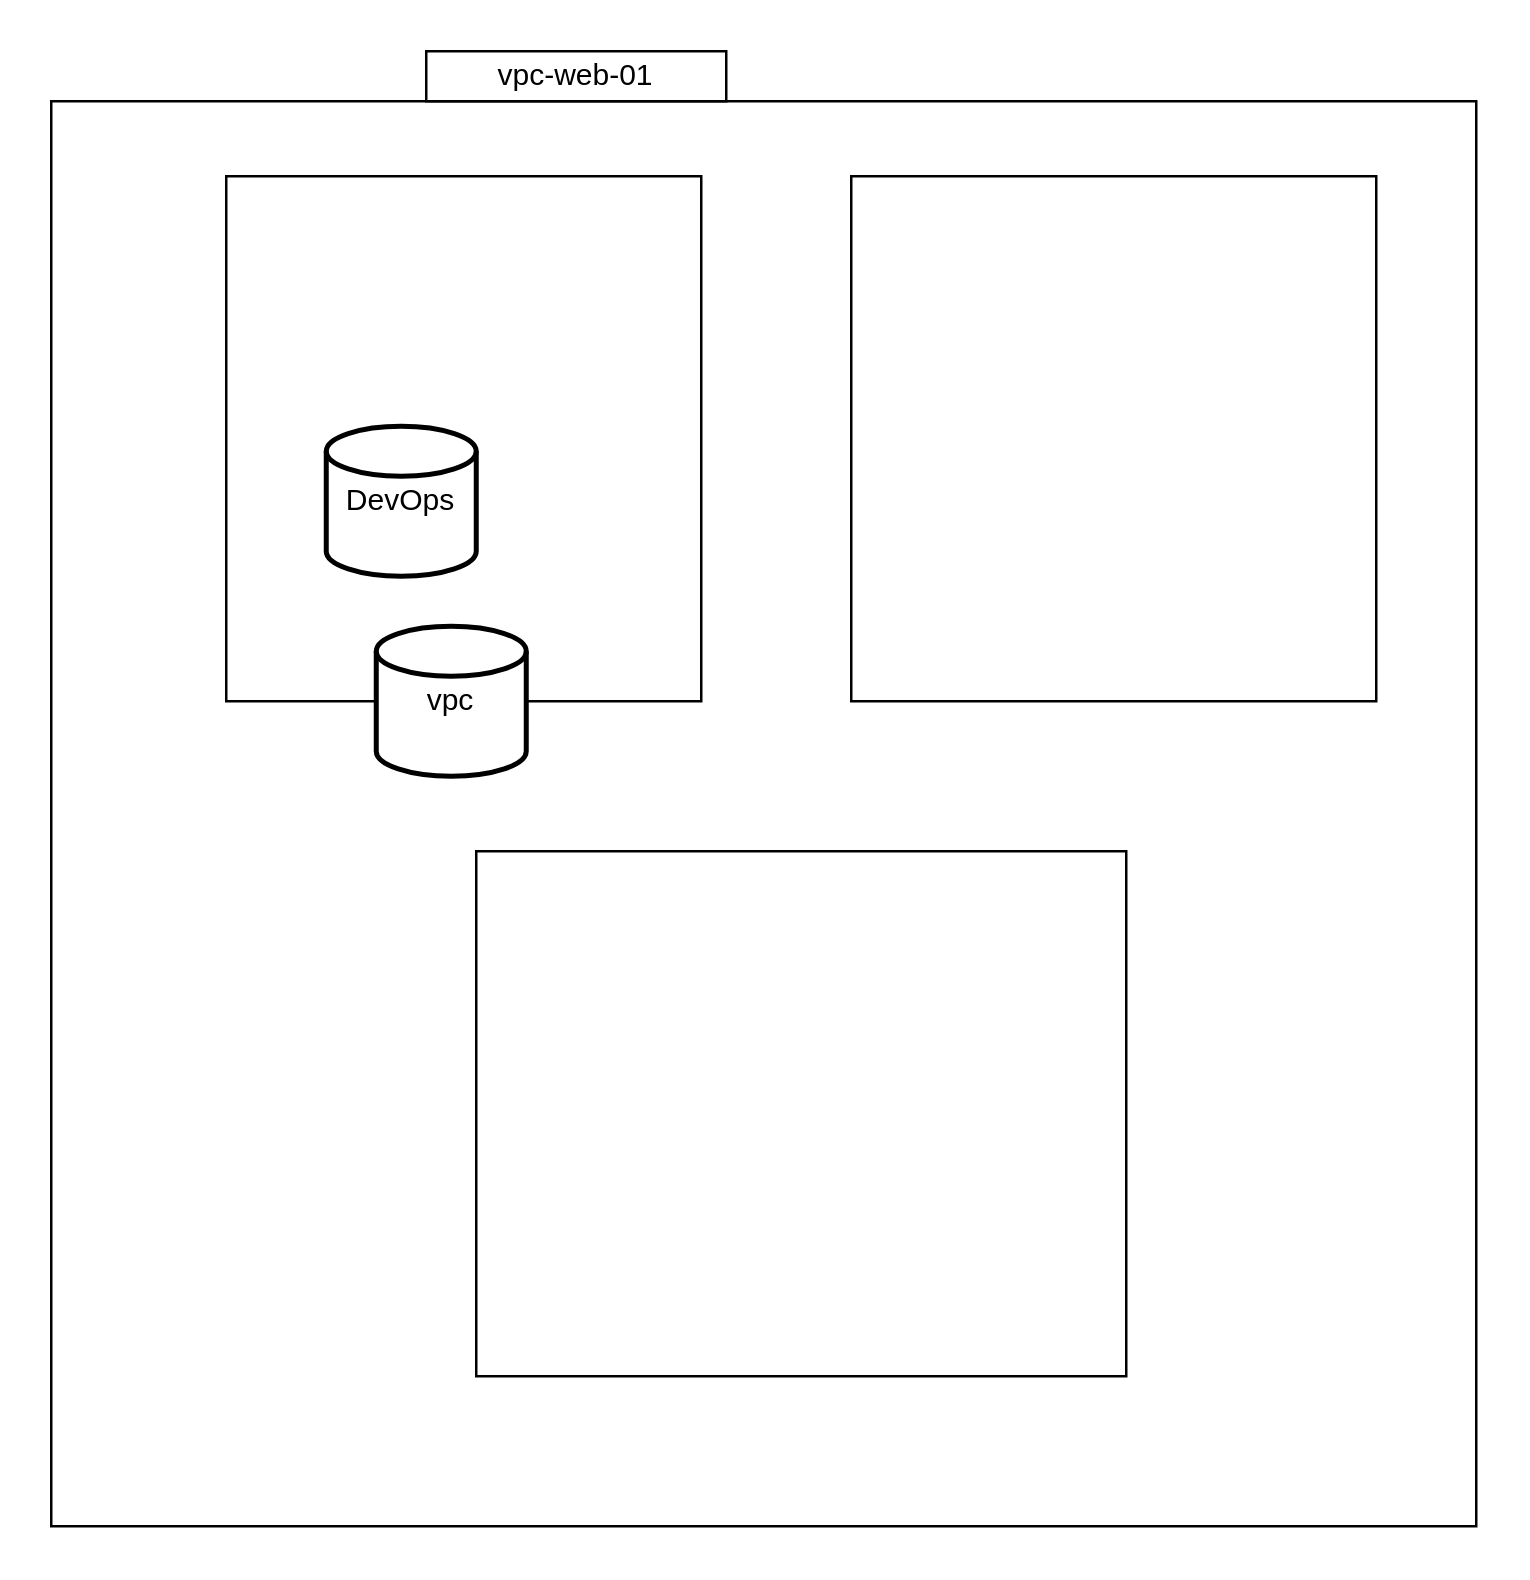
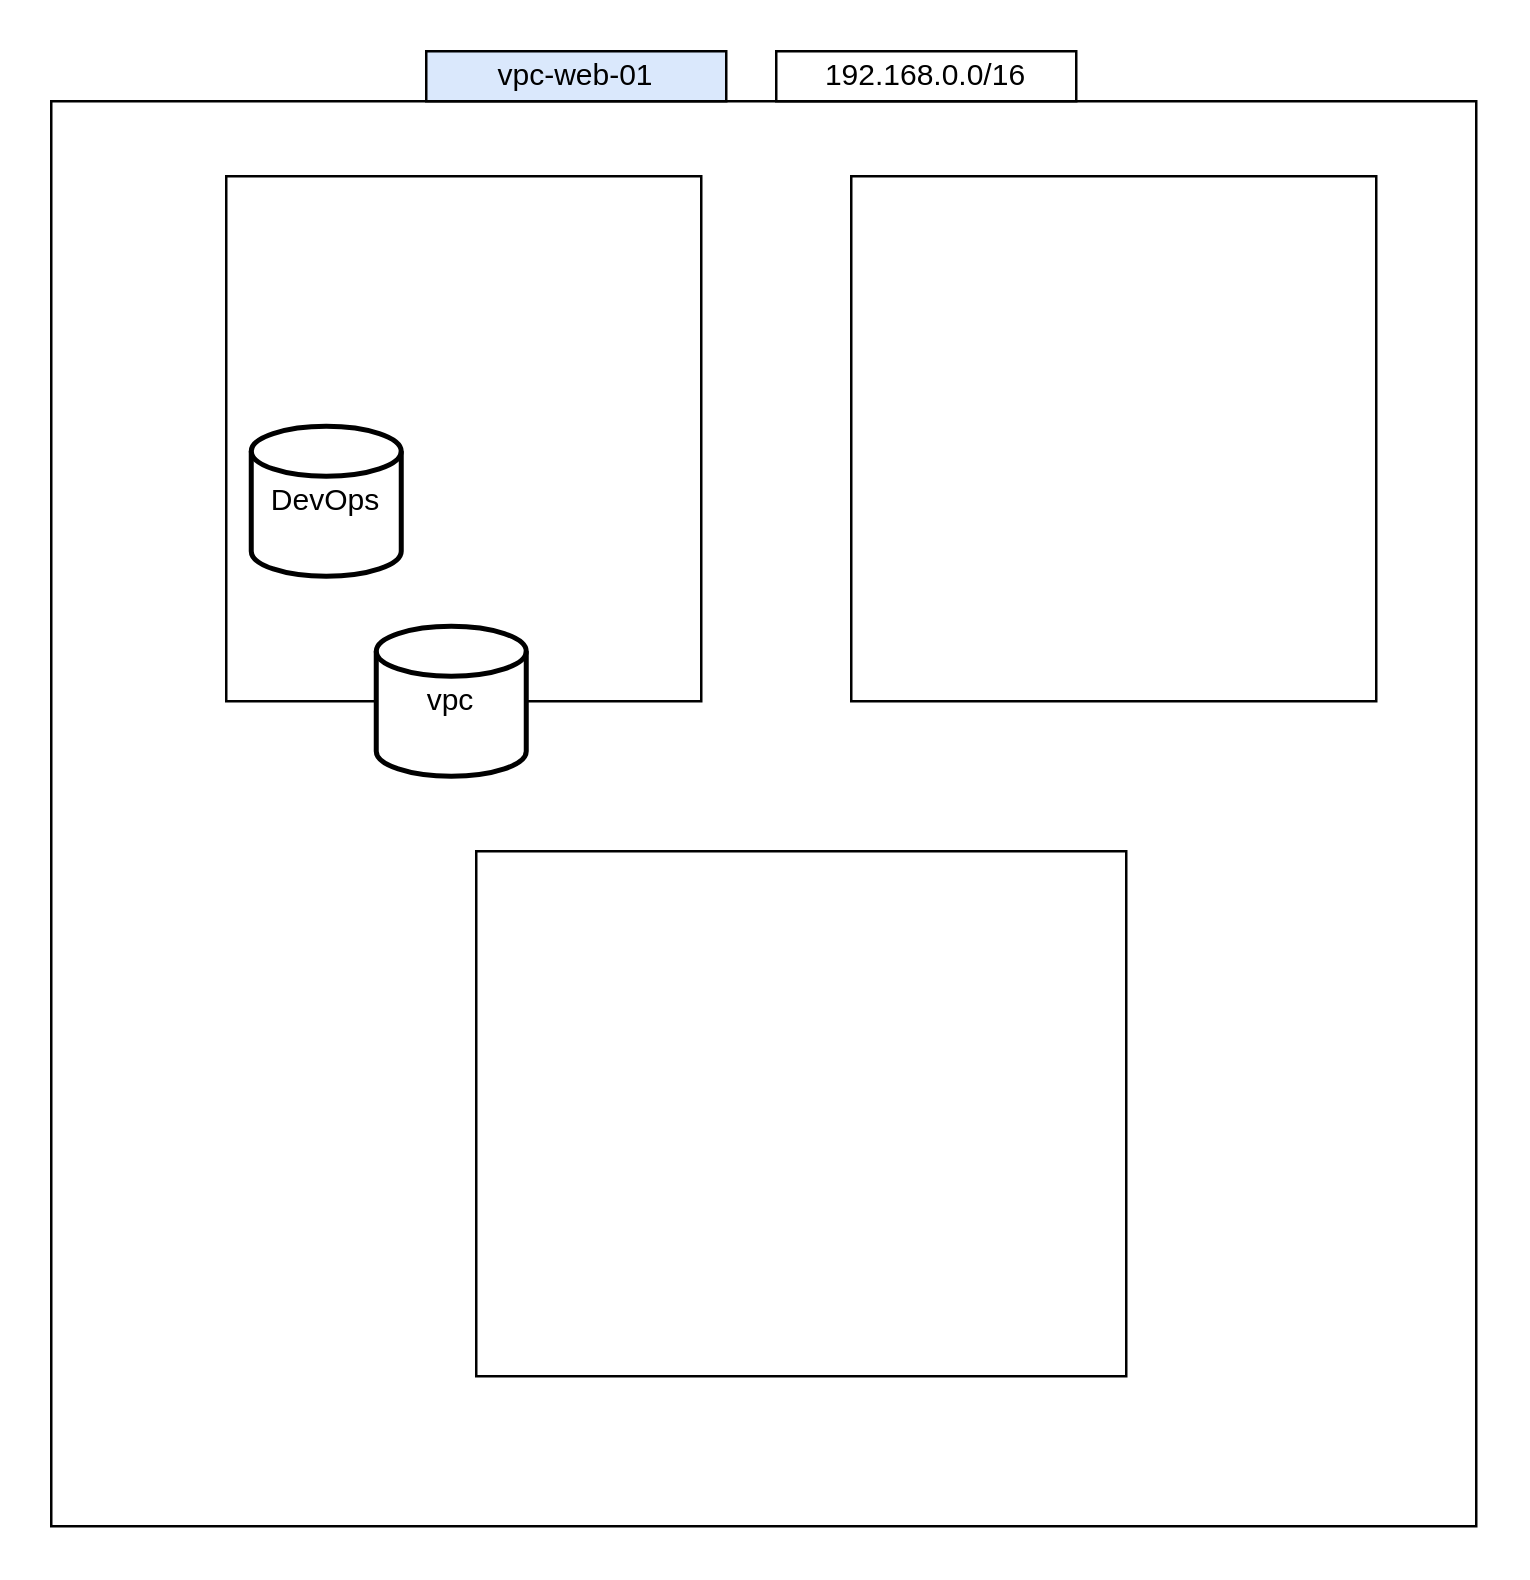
(576, 76) -> (576, 76)
none -> (926, 76)
(401, 501) -> (326, 501)
